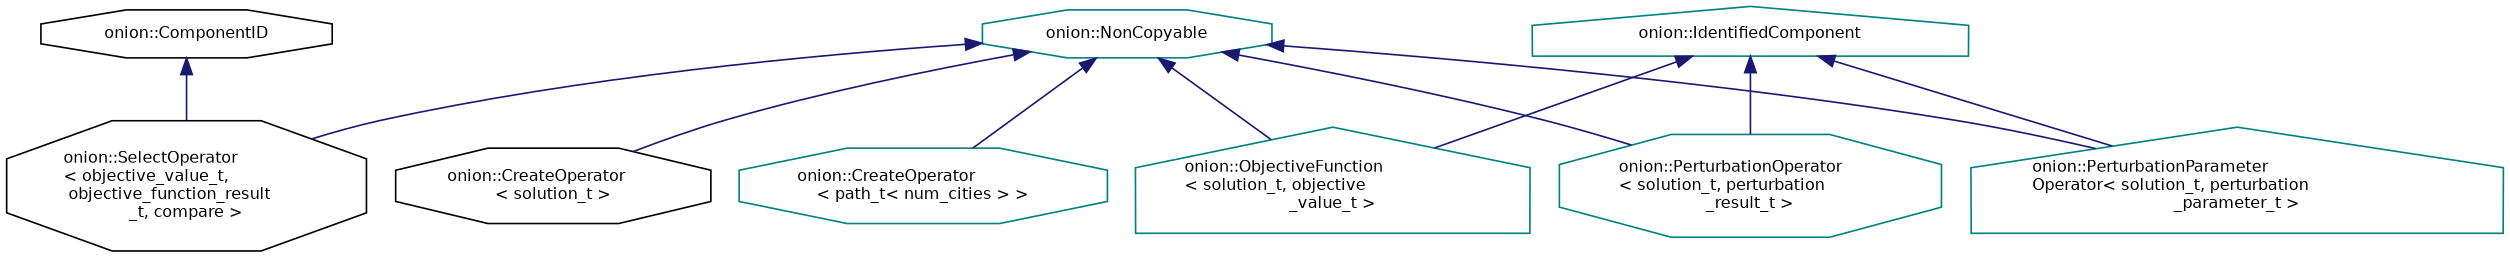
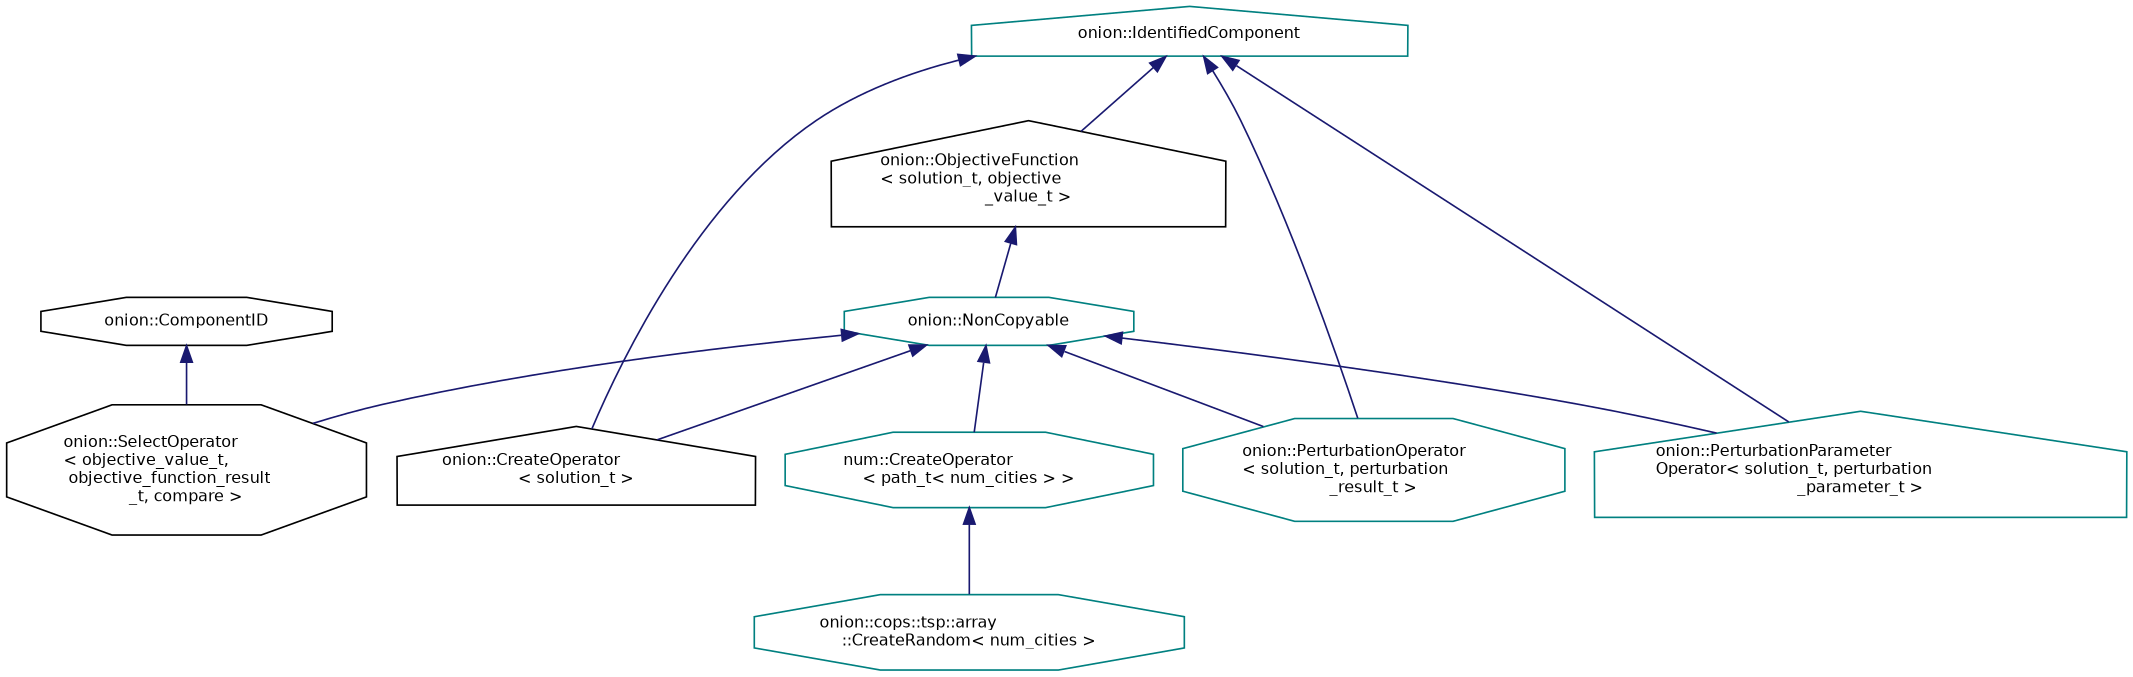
(1221, 104) -> (1003, 270)
(553, 186) -> (576, 470)
(923, 186) -> (969, 470)
(1333, 186) -> (1029, 179)
none -> (731, 198)
none -> (969, 632)
